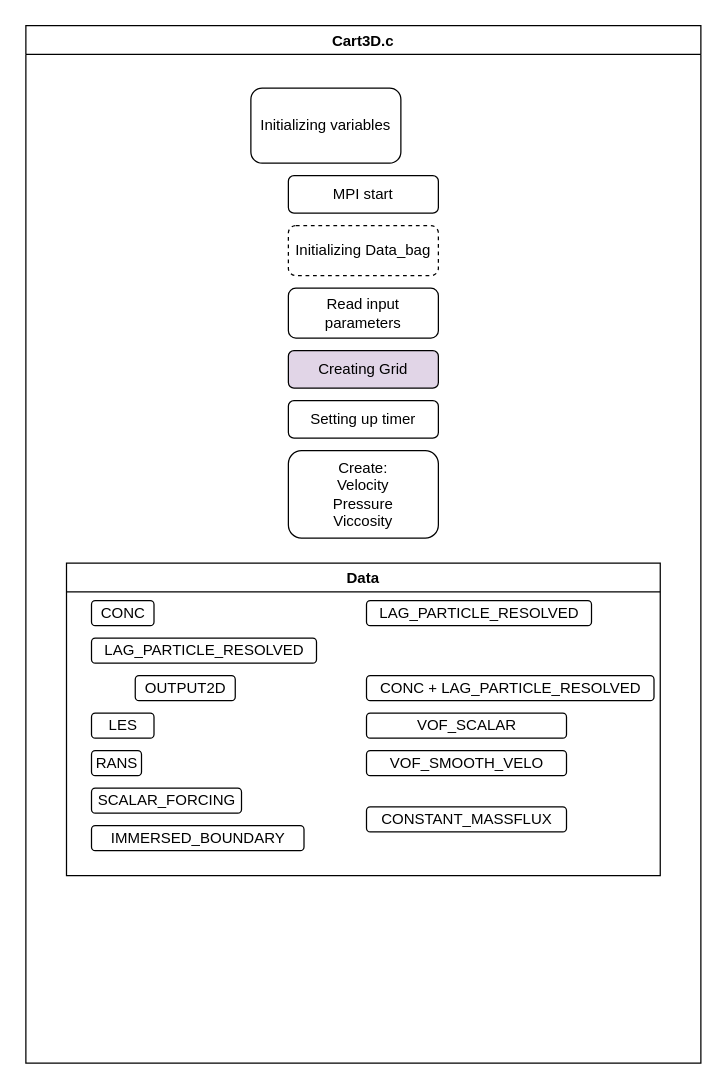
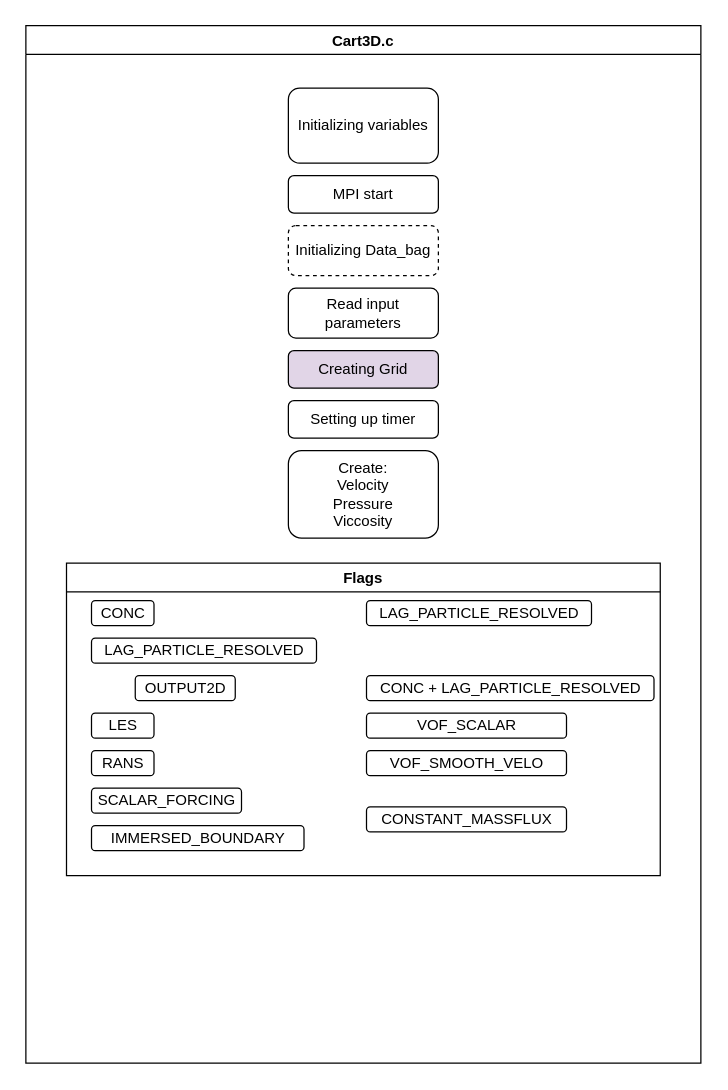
(326, 126) -> (363, 126)
(363, 578) -> (363, 578)
(116, 763) -> (123, 763)
